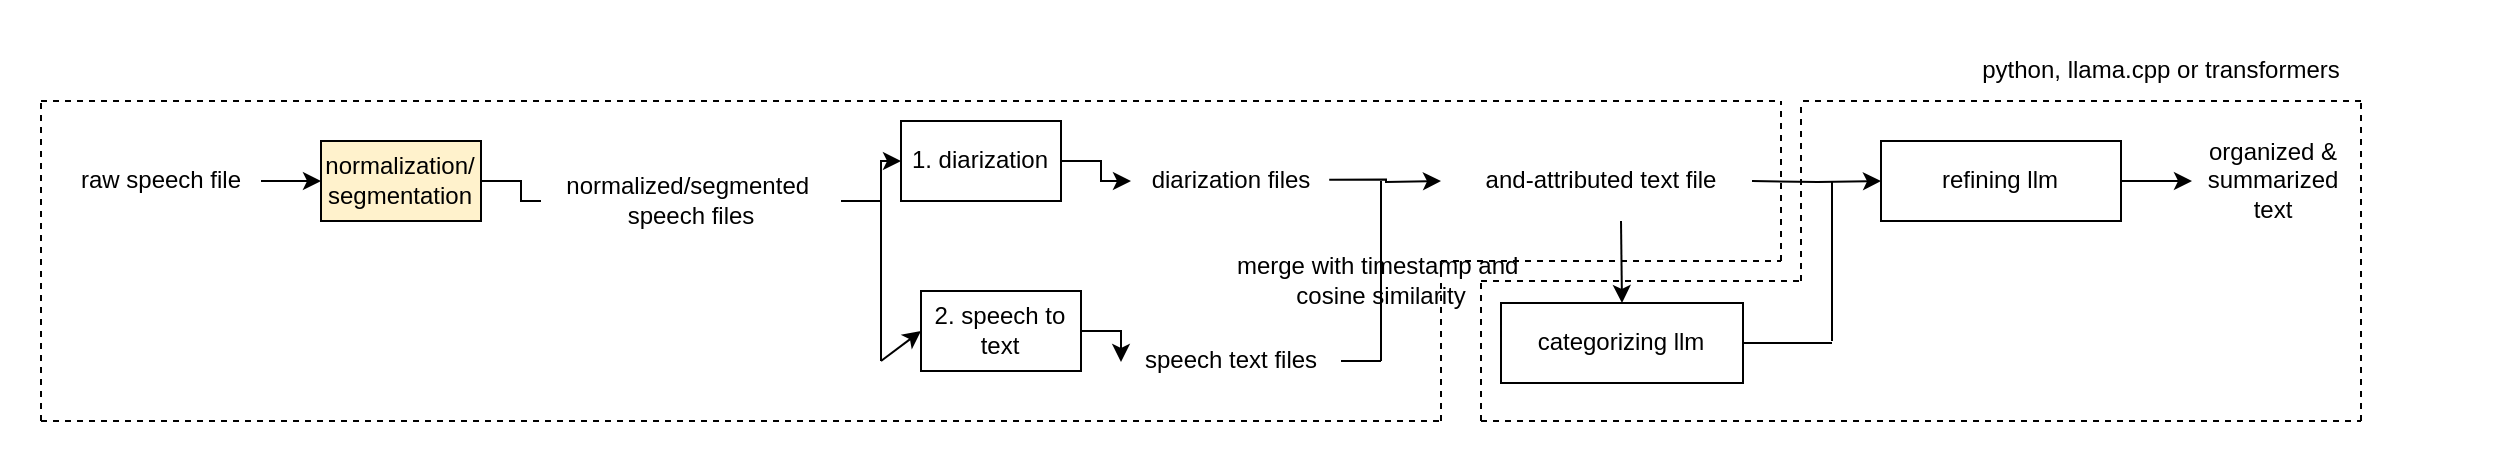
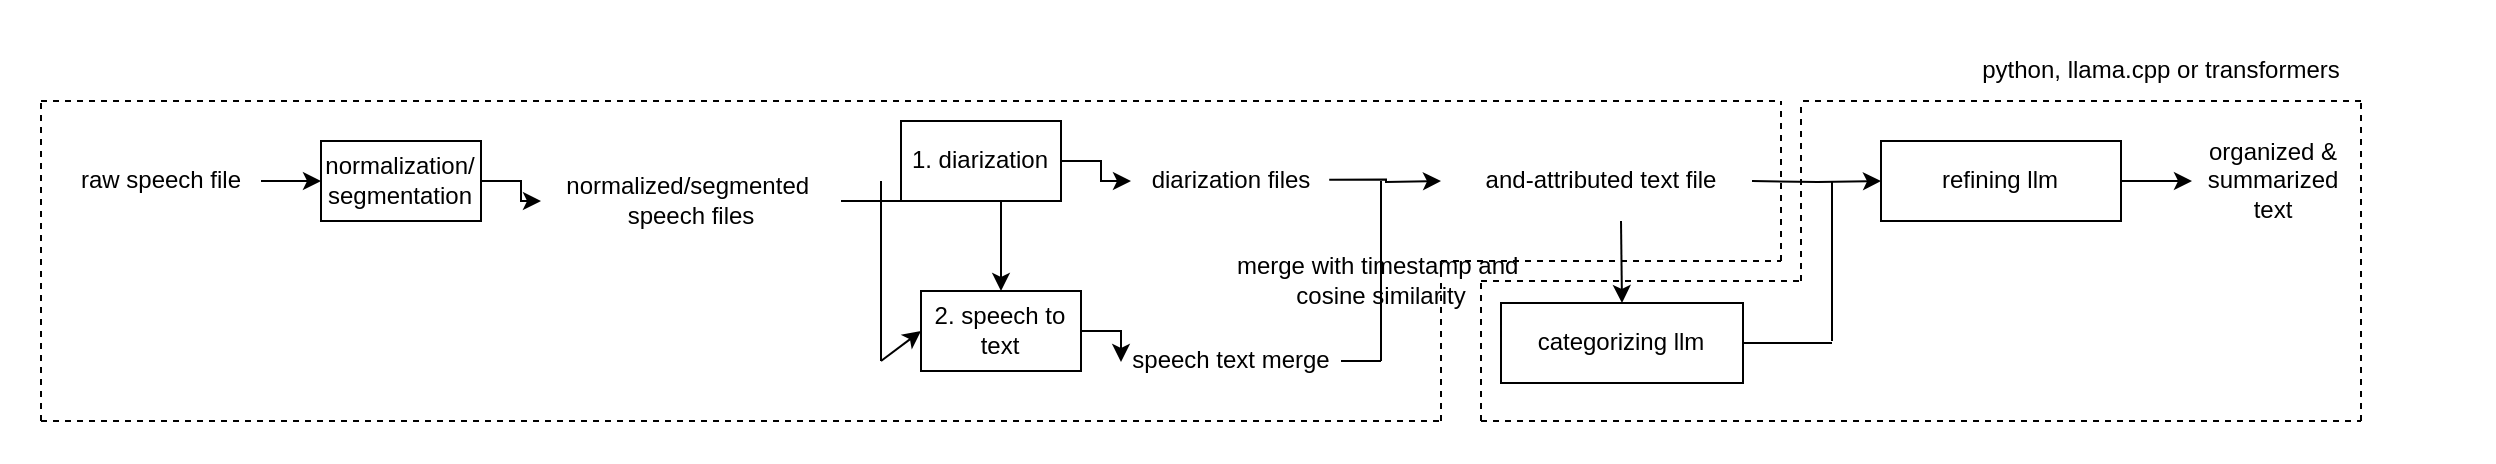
(881, 167) -> (1001, 238)
(401, 181) -> (401, 181)
(532, 201) -> (526, 201)
(1232, 361) -> (1232, 361)
